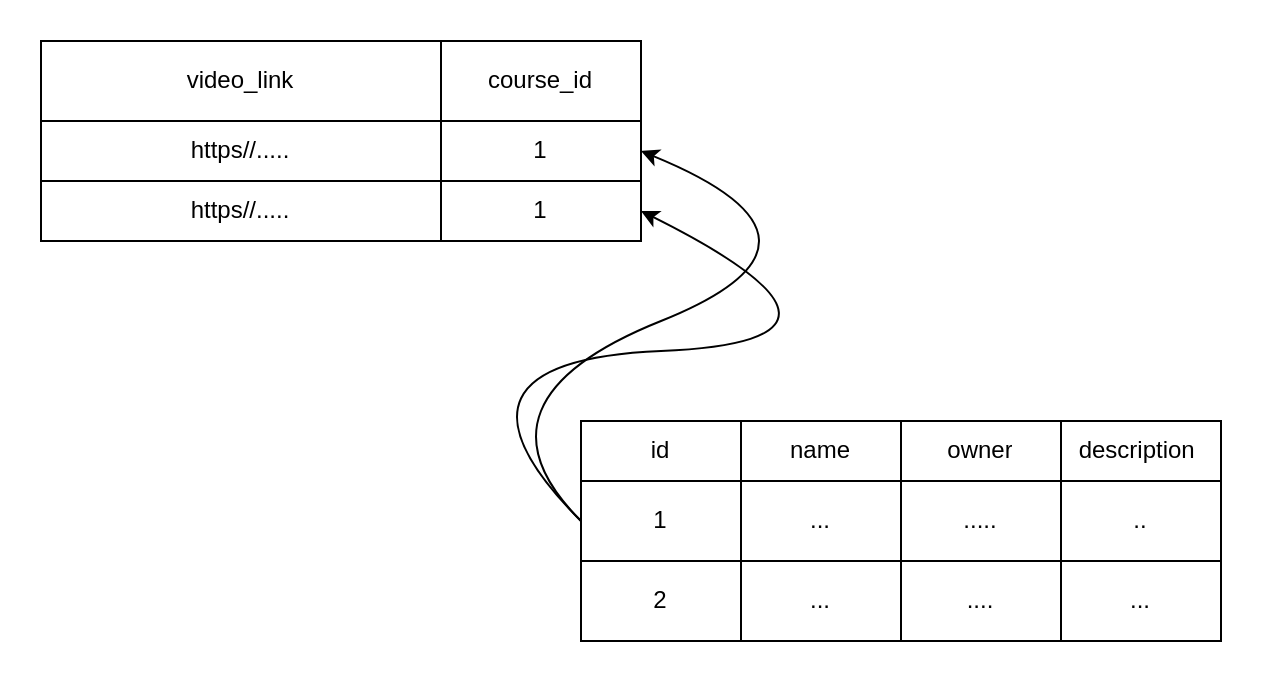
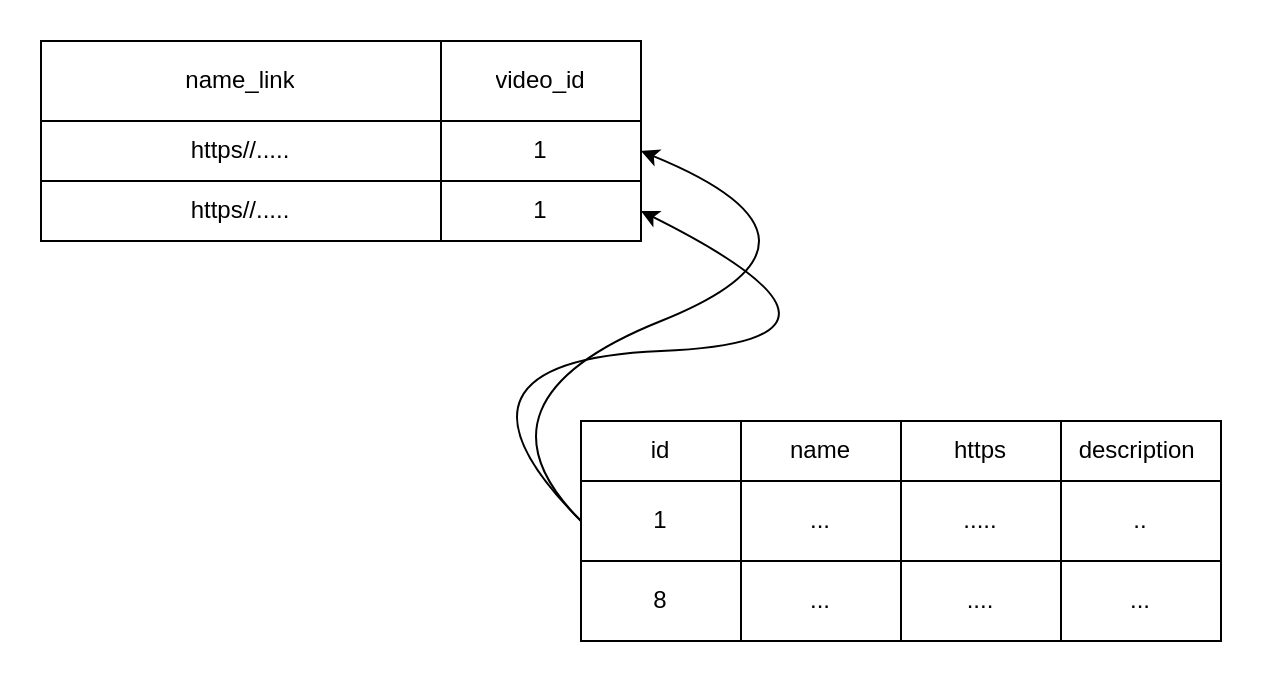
(241, 81) -> (241, 81)
(541, 81) -> (541, 81)
(981, 451) -> (981, 451)
(661, 601) -> (661, 601)
